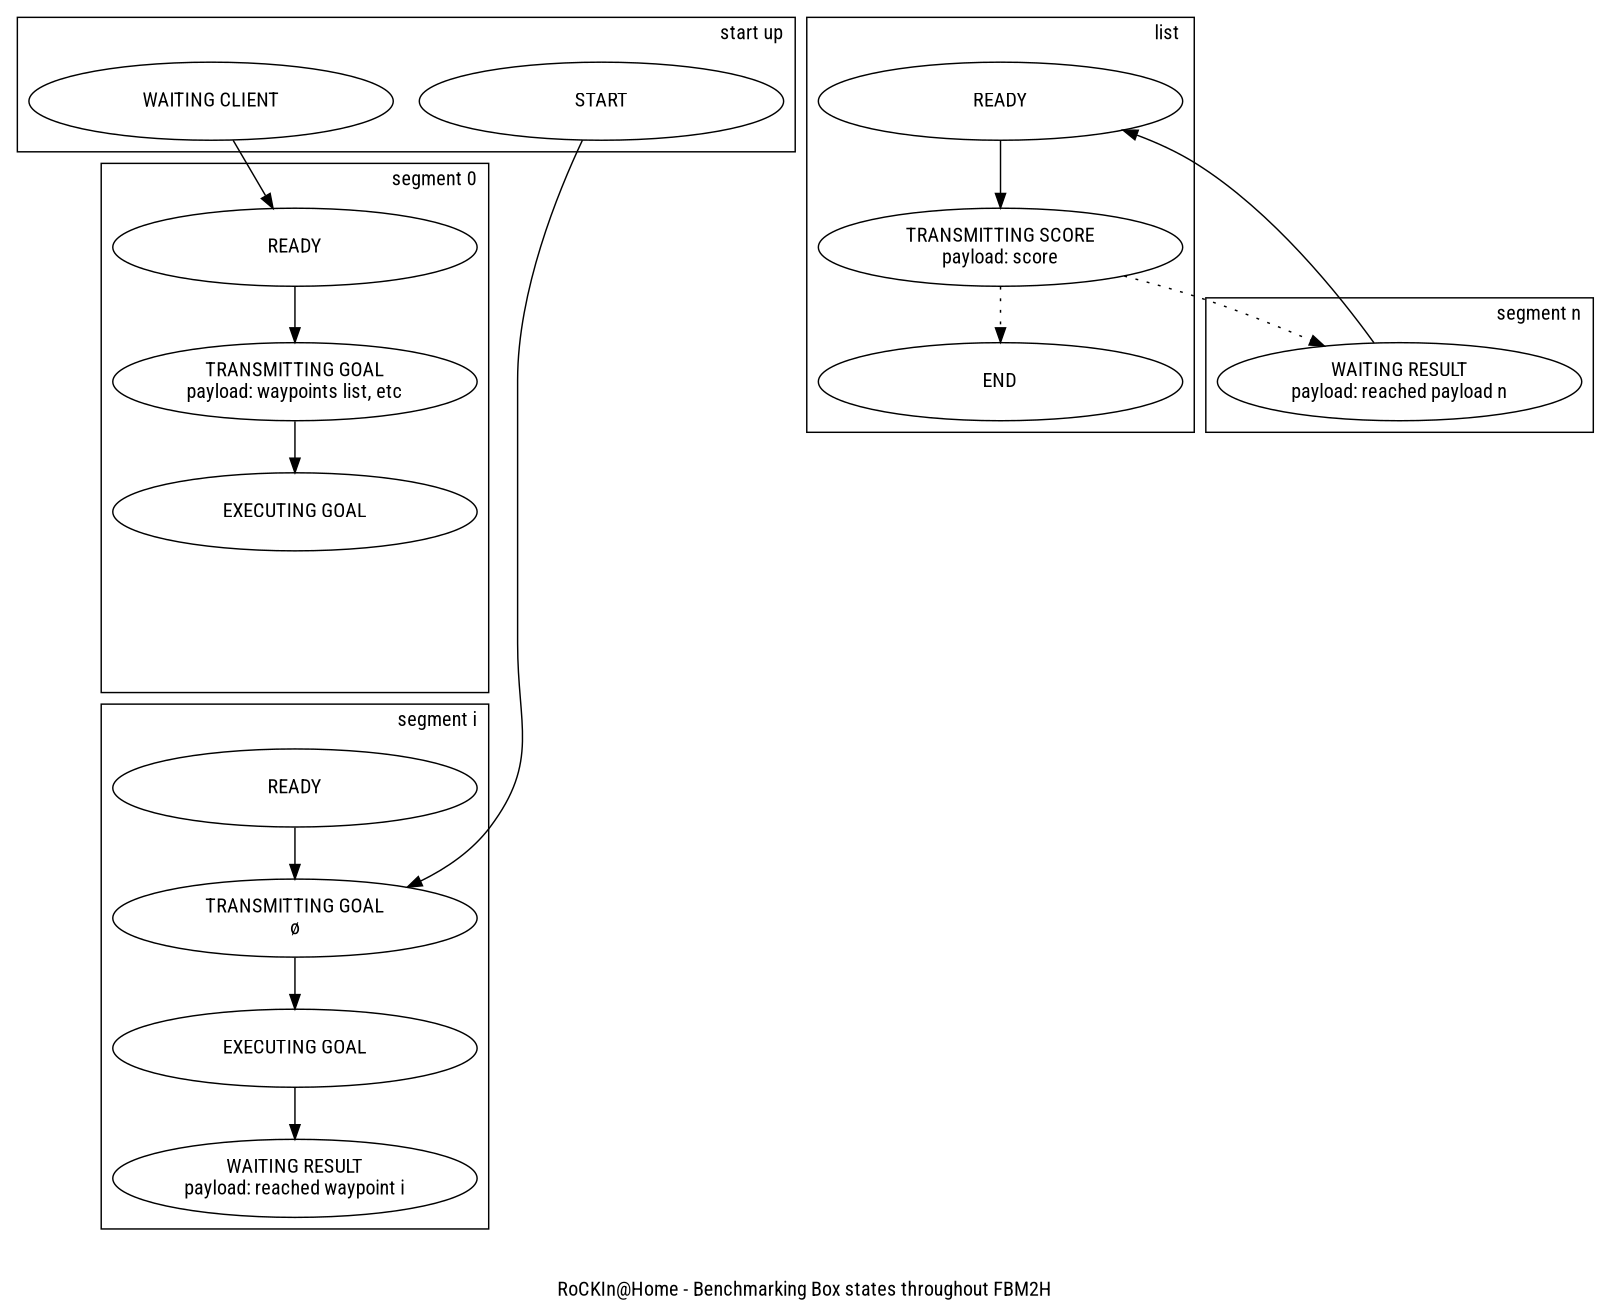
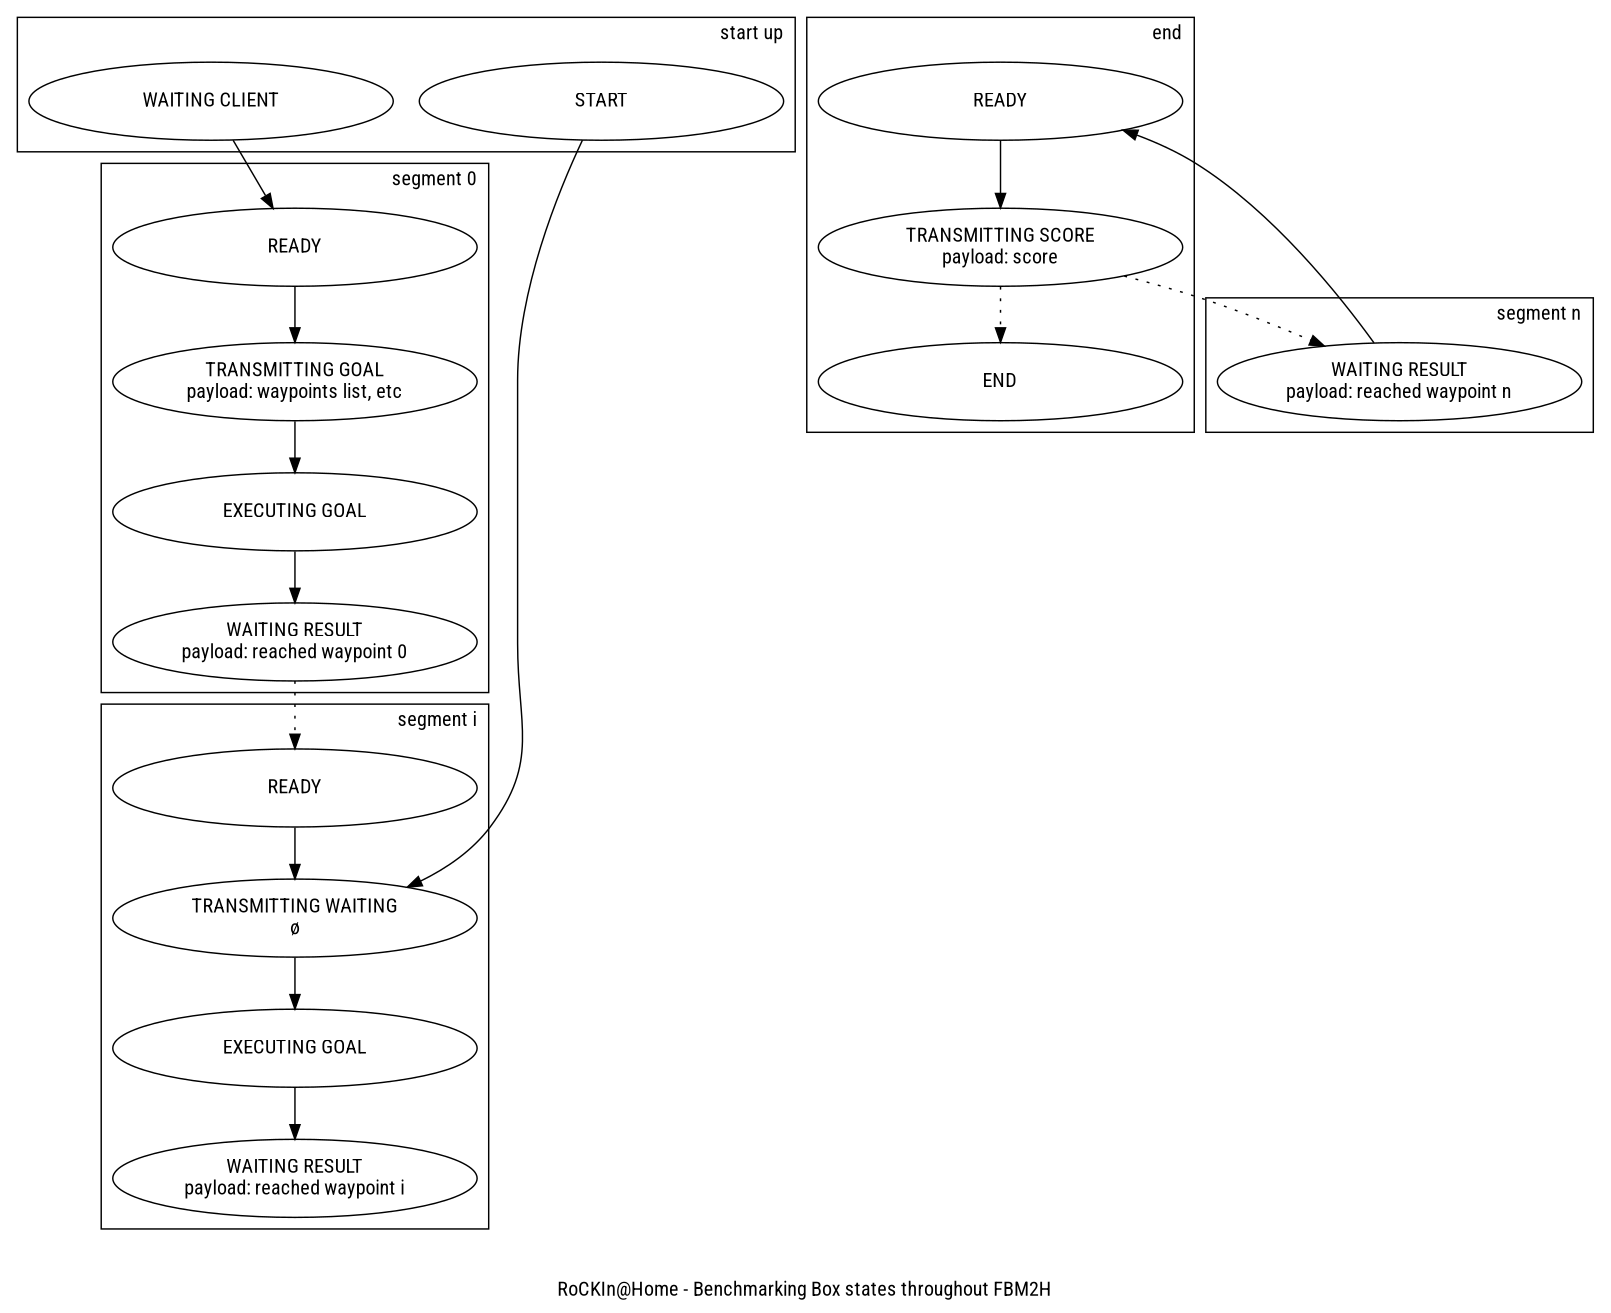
(1168, 34) -> (1168, 34)
(1400, 382) -> (1400, 382)
none -> (295, 642)
(295, 918) -> (295, 918)
